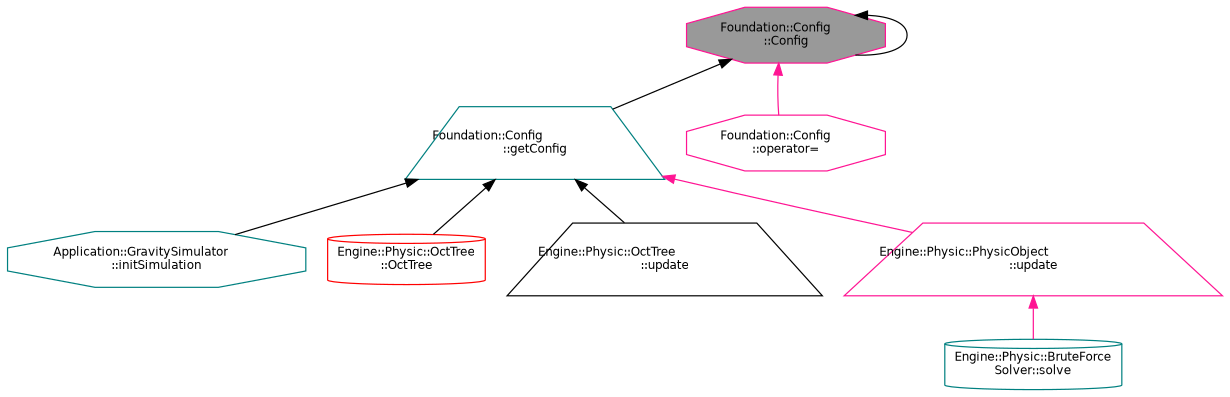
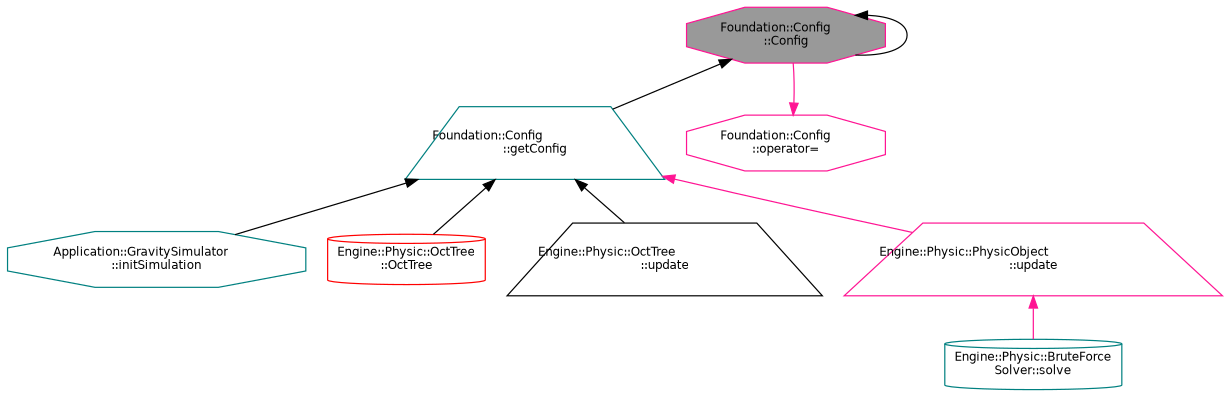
(778, 95) -> (794, 83)
